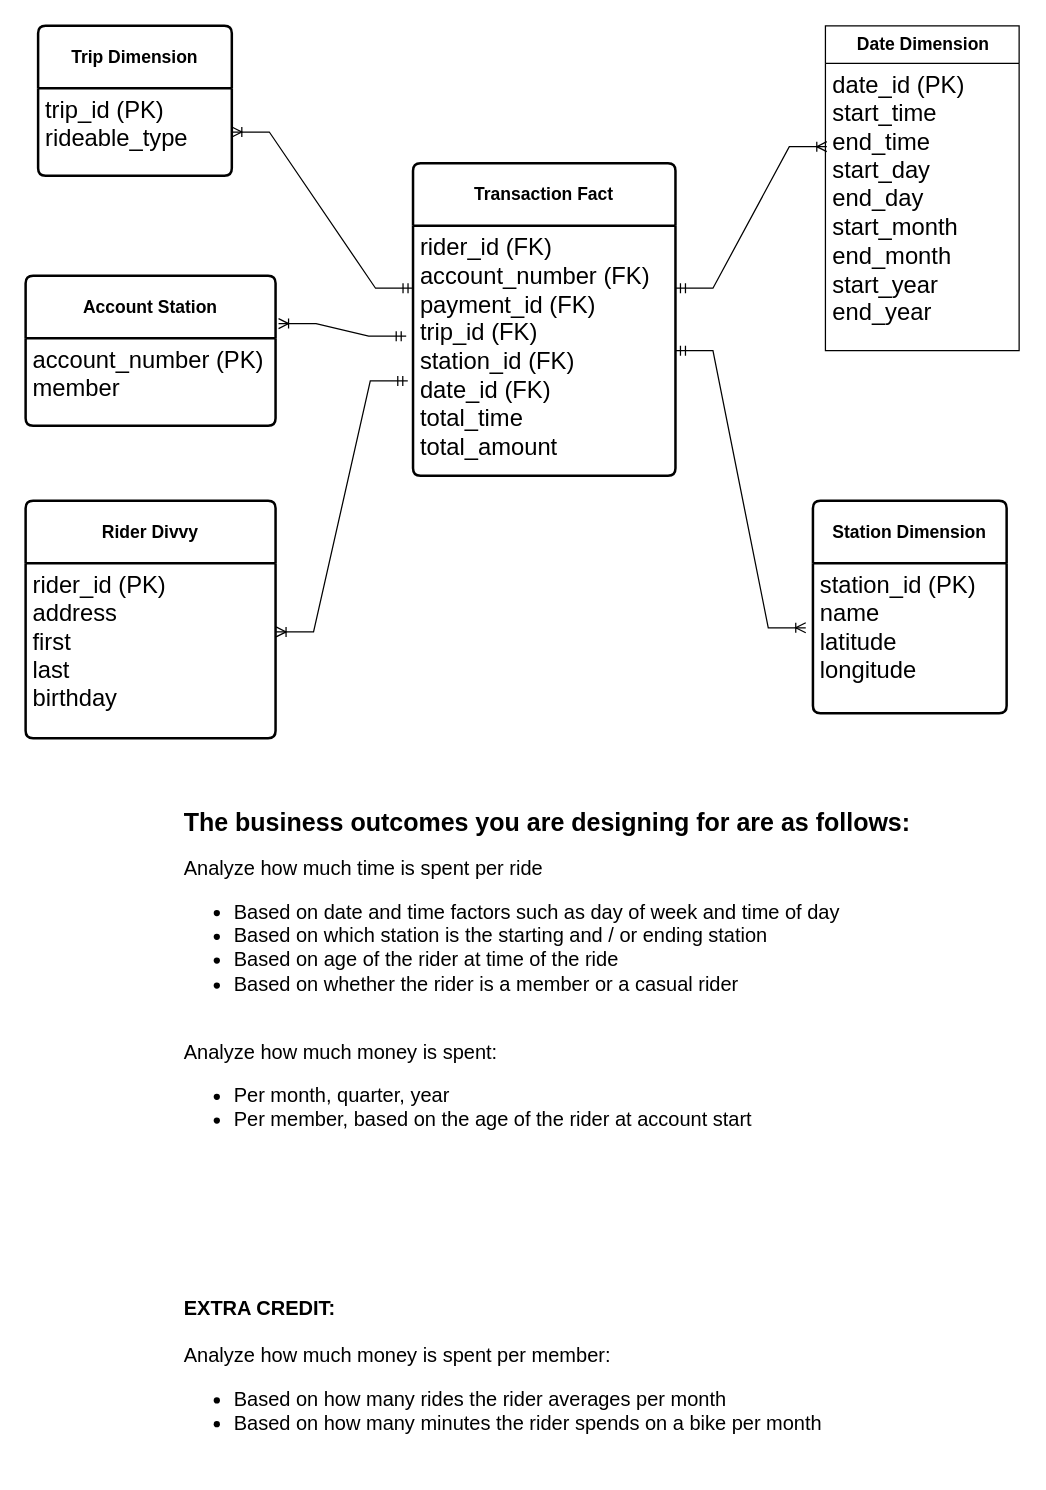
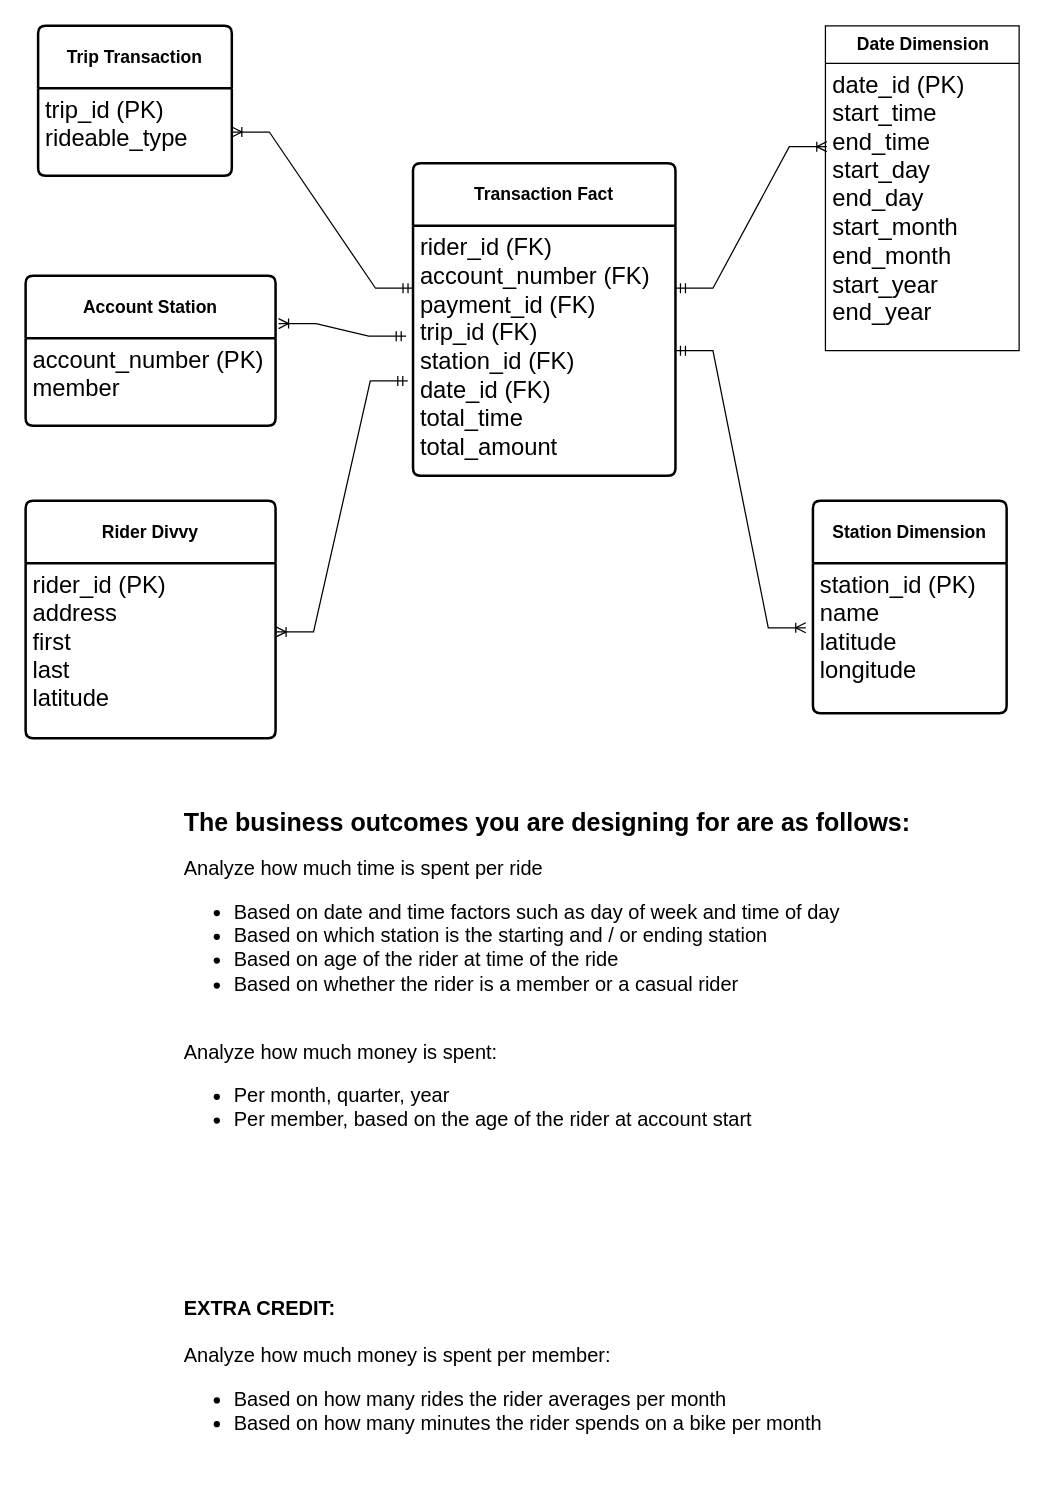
(135, 57) -> (135, 57)
(82, 617) -> (82, 617)
